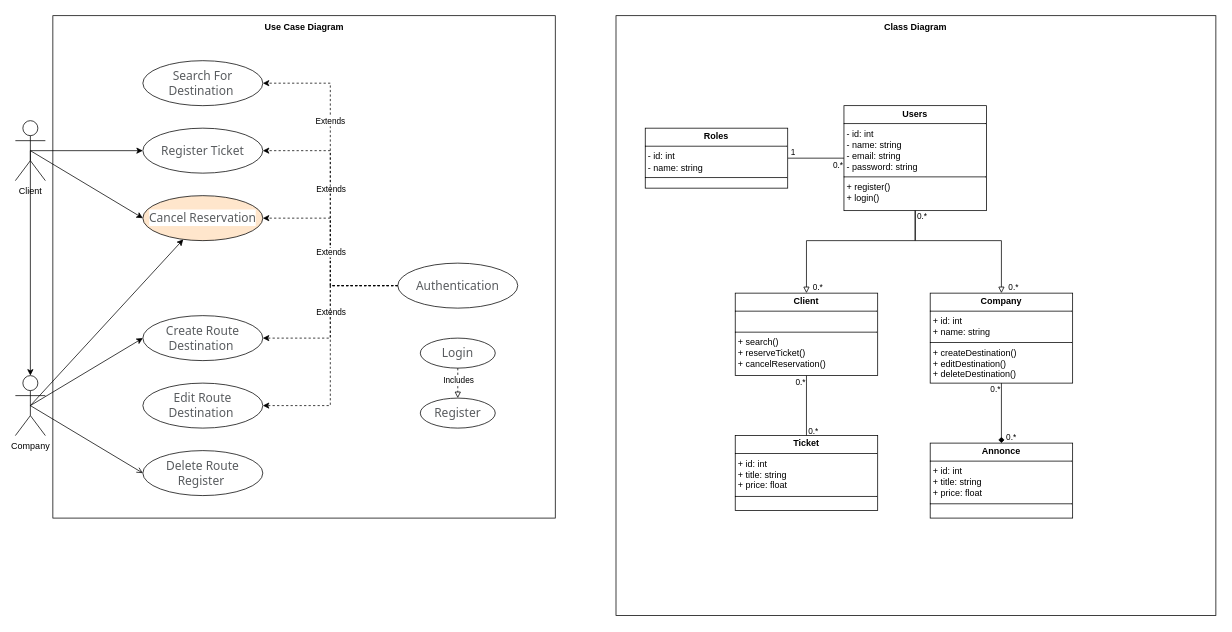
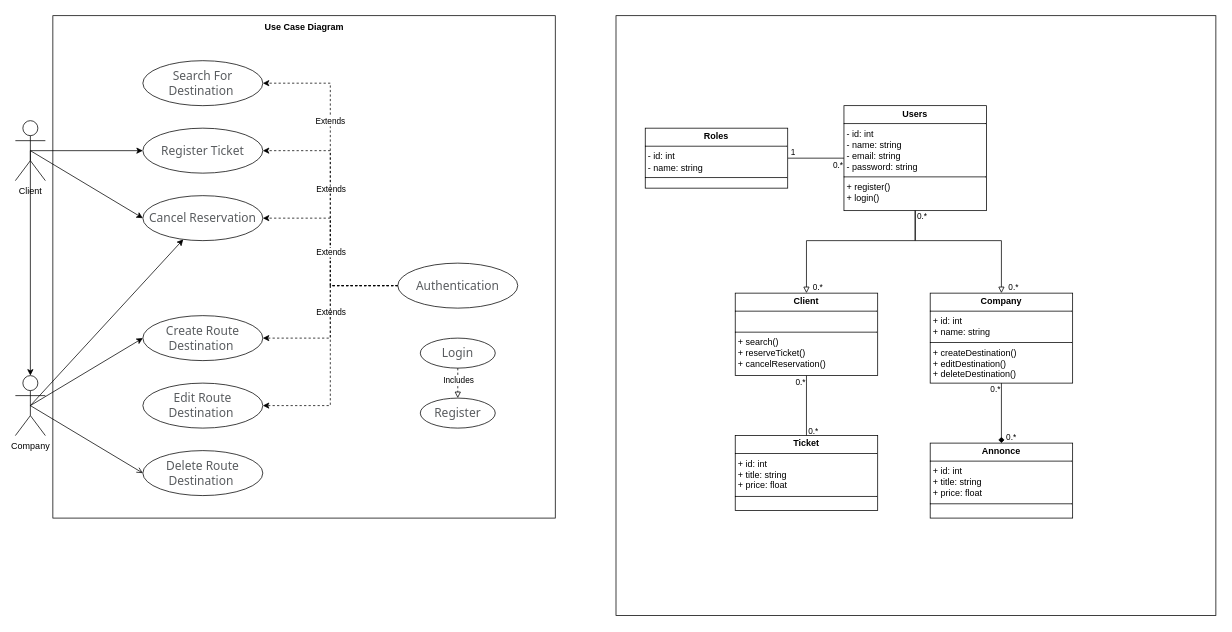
(915, 27) -> none
(203, 218) -> (203, 218)
(203, 473) -> (203, 473)
